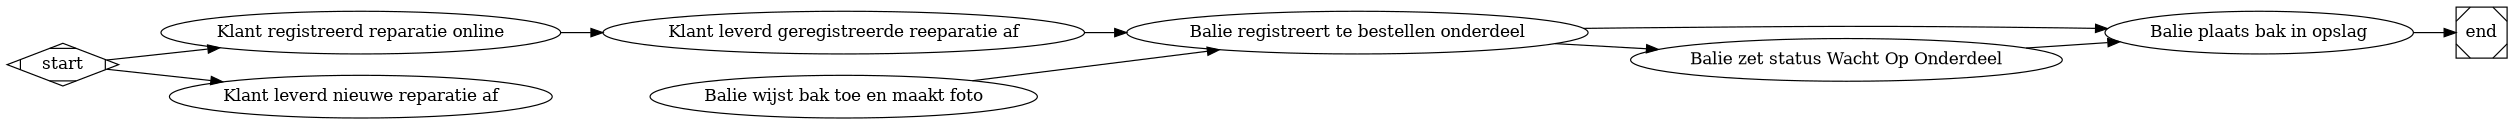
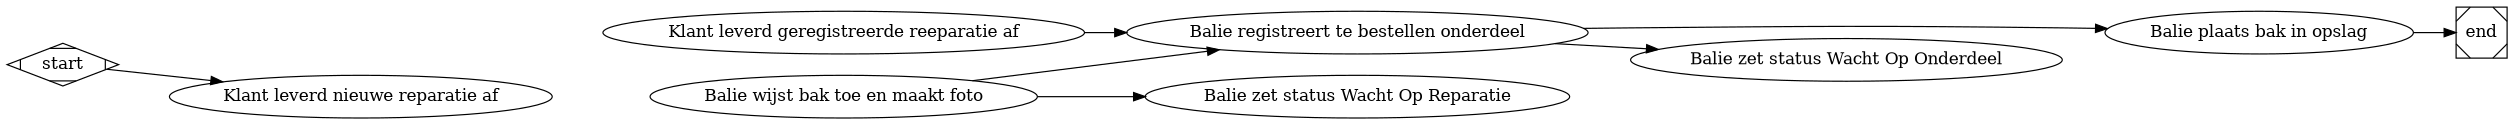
(361, 33) -> none
(2067, 45) -> none
none -> (1357, 97)
